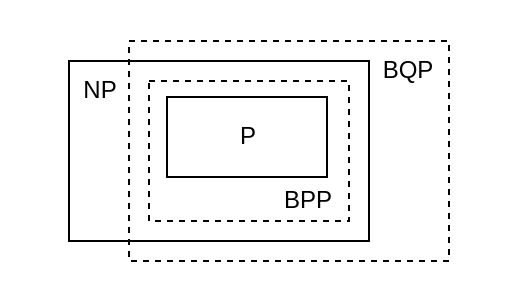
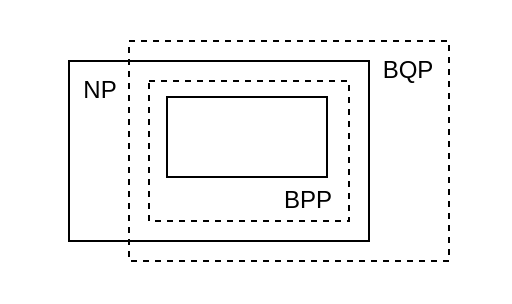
(249, 137) -> none
